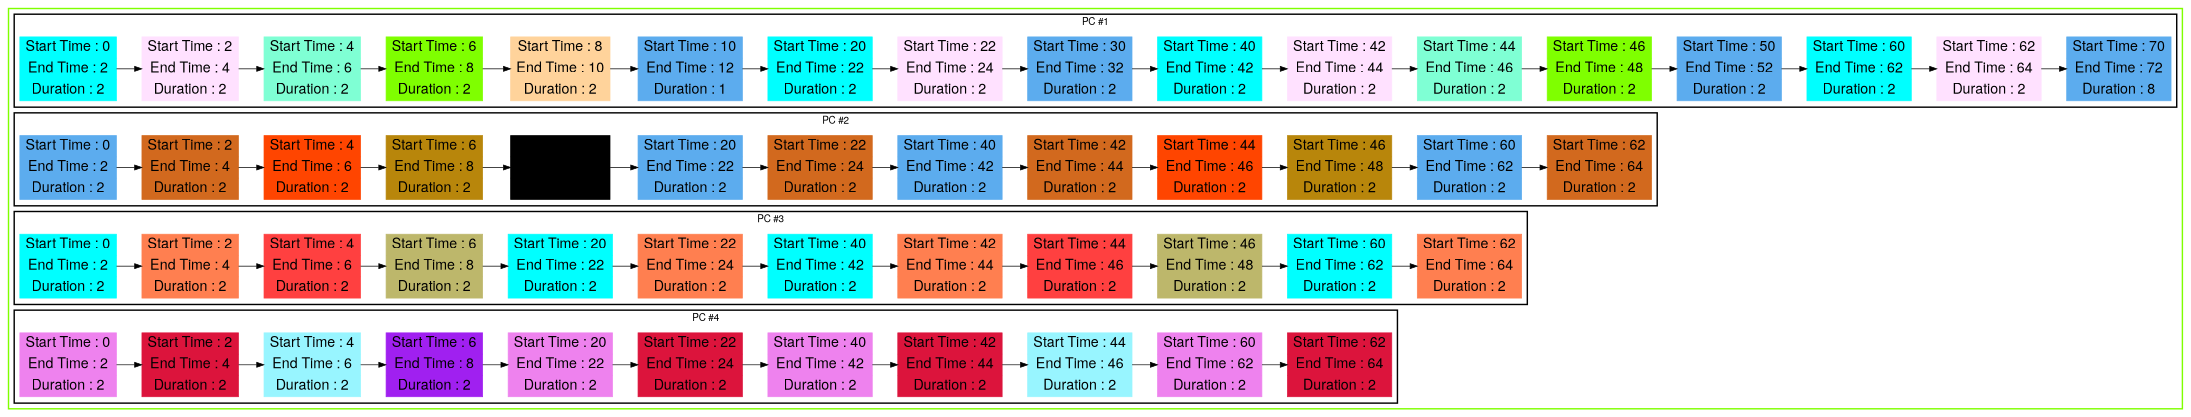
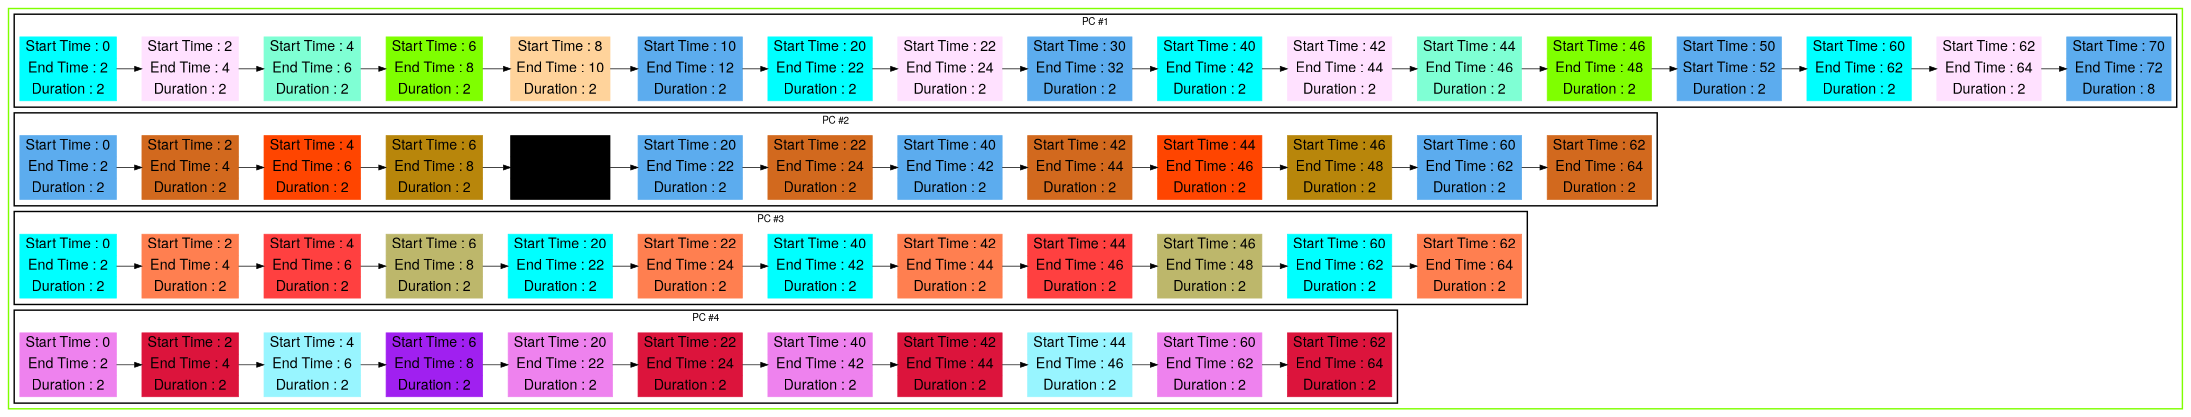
(1729, 68) -> (1729, 68)
(690, 89) -> (690, 89)
